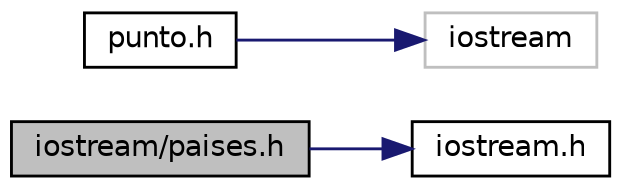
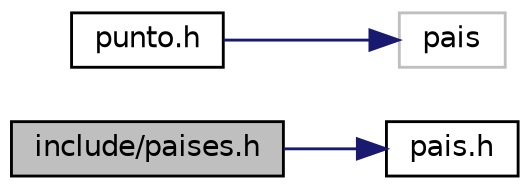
(511, 40) -> (452, 40)
(160, 149) -> (147, 149)
(511, 149) -> (452, 149)
